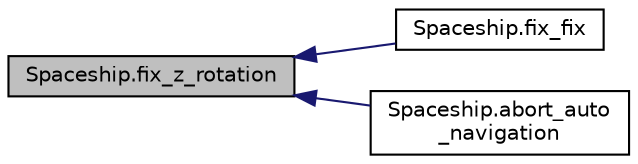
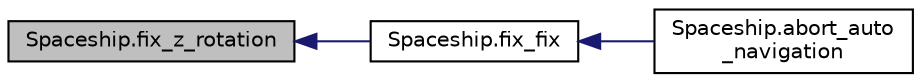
(343, 102) -> (627, 41)
